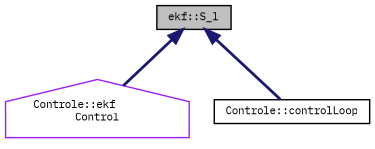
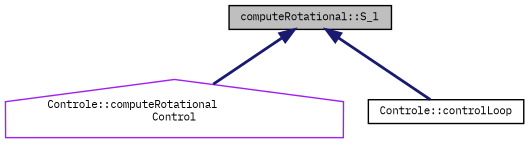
(194, 18) -> (310, 18)
(97, 112) -> (174, 112)
